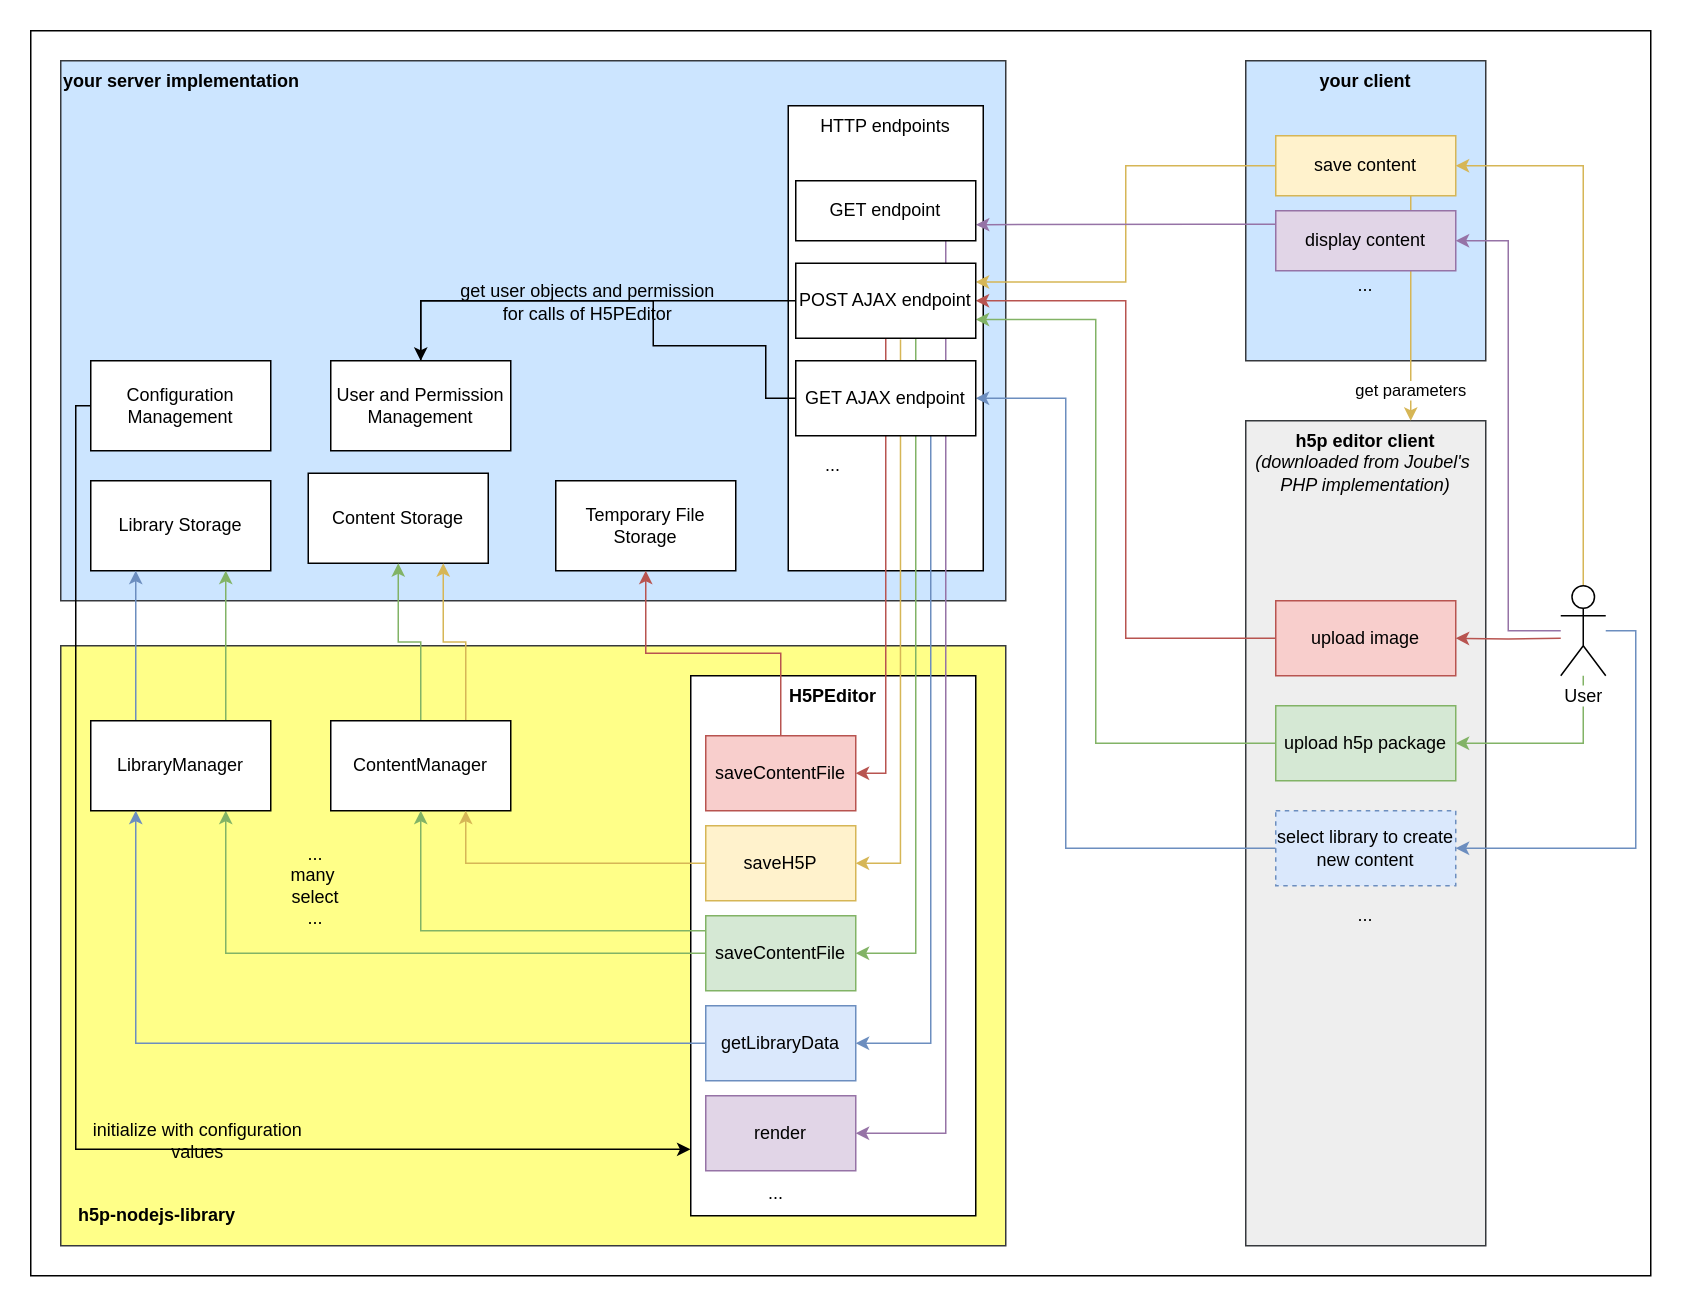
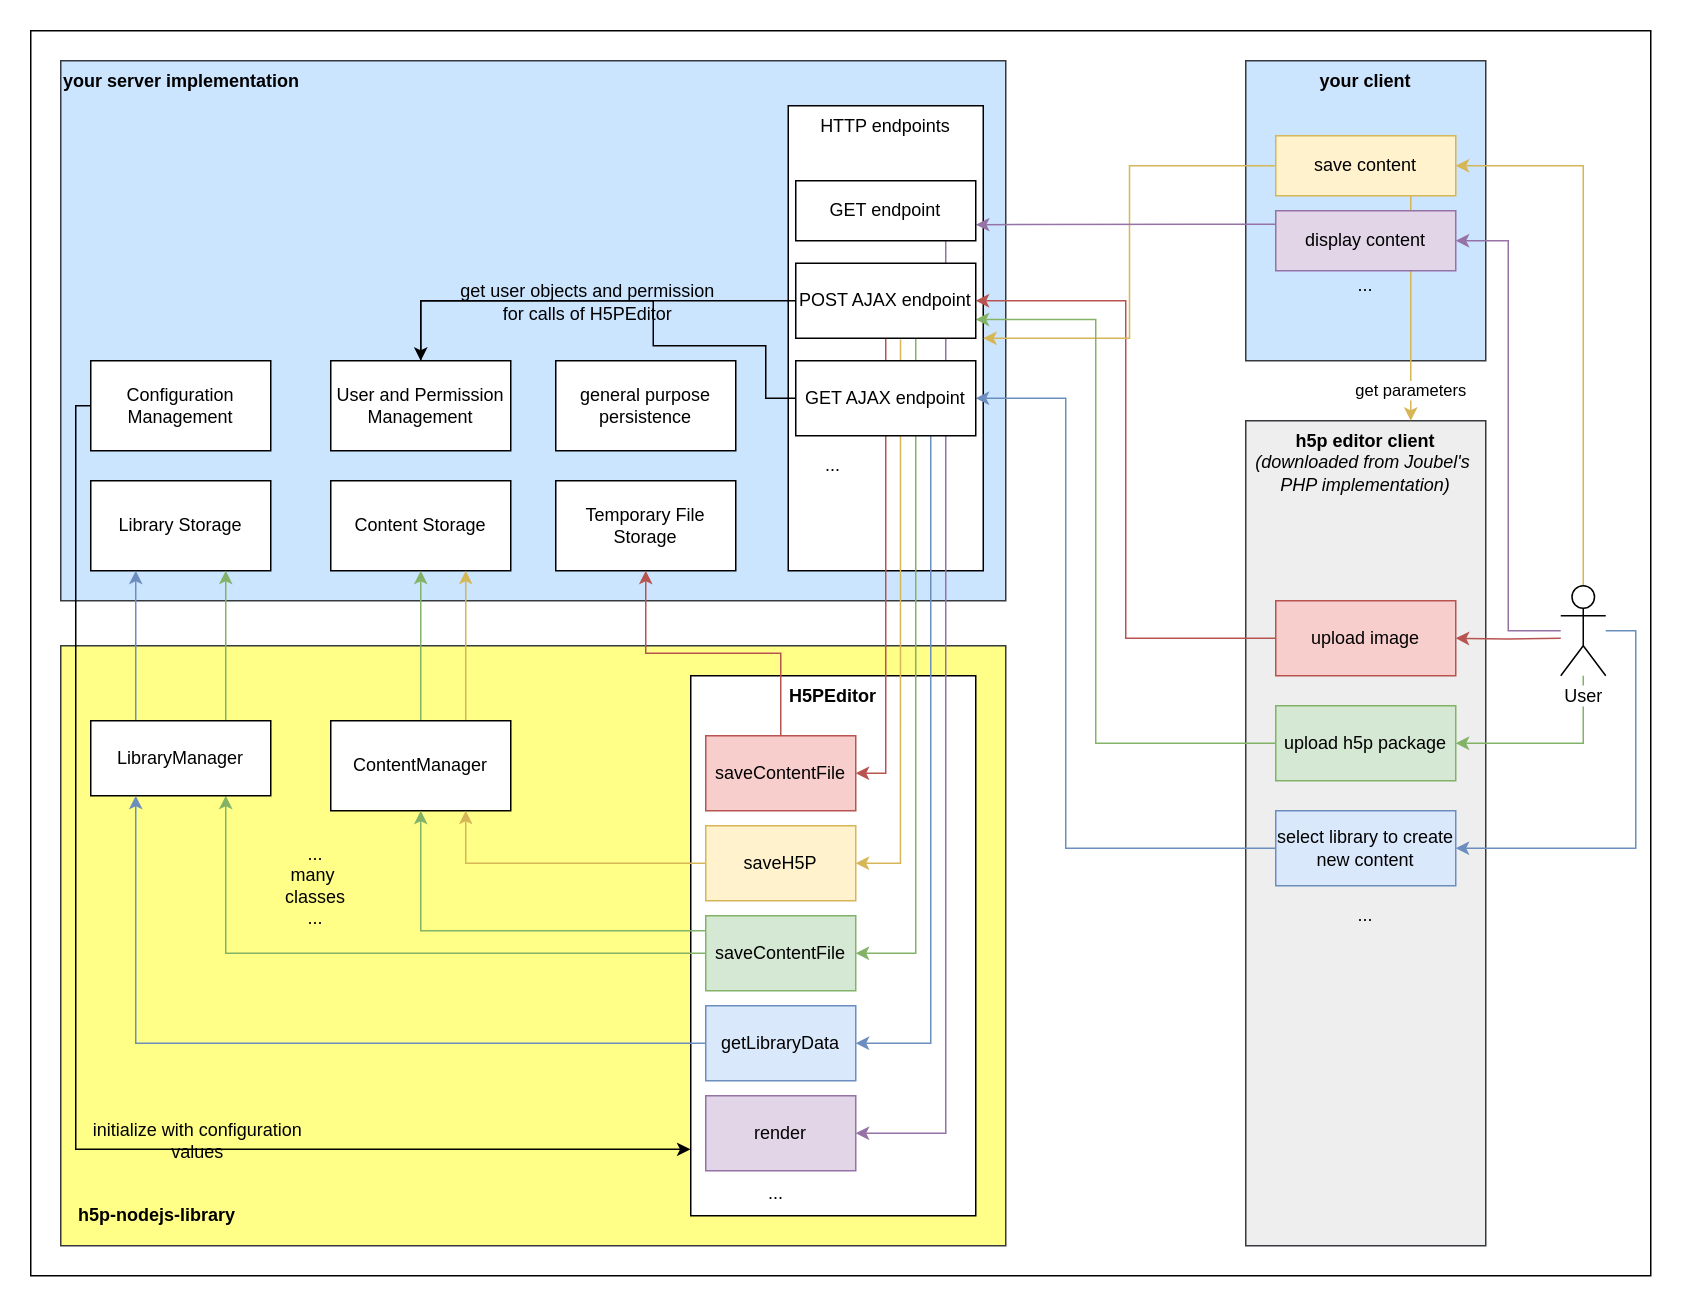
(1117, 282) -> (1130, 319)
none -> (646, 406)
(398, 518) -> (421, 526)
(181, 766) -> (181, 758)
(1366, 848) -> (1366, 848)
(316, 886) -> (316, 886)
